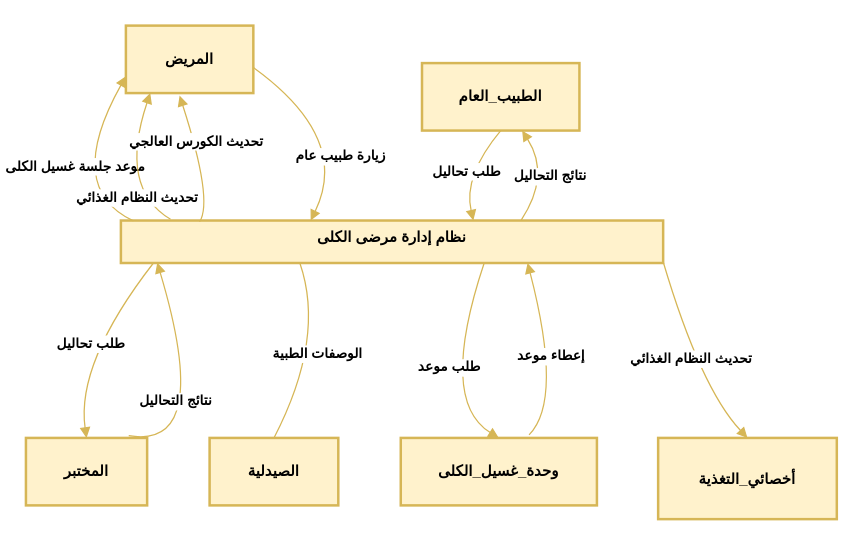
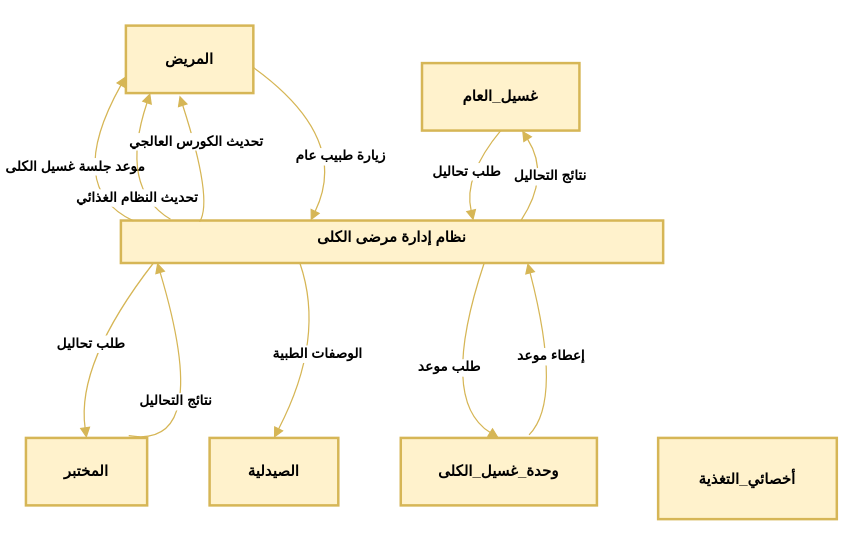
(501, 97) -> (501, 97)
(694, 350) -> none
(277, 432) -> (279, 428)
